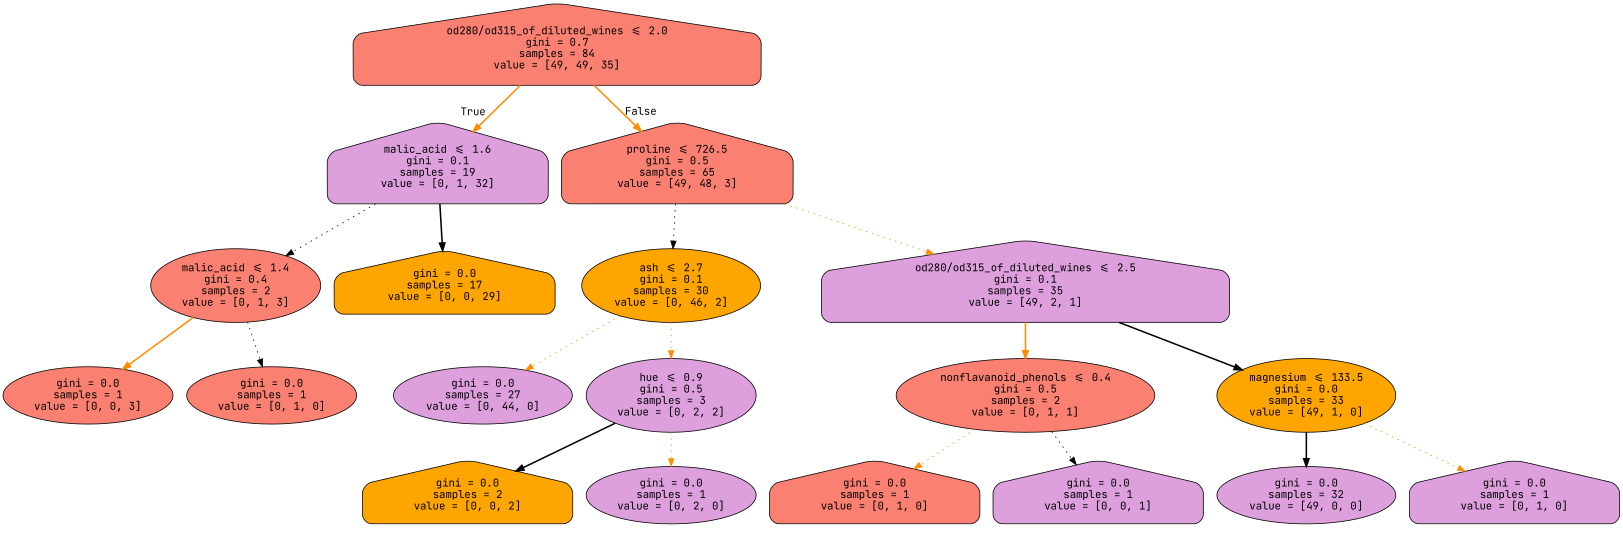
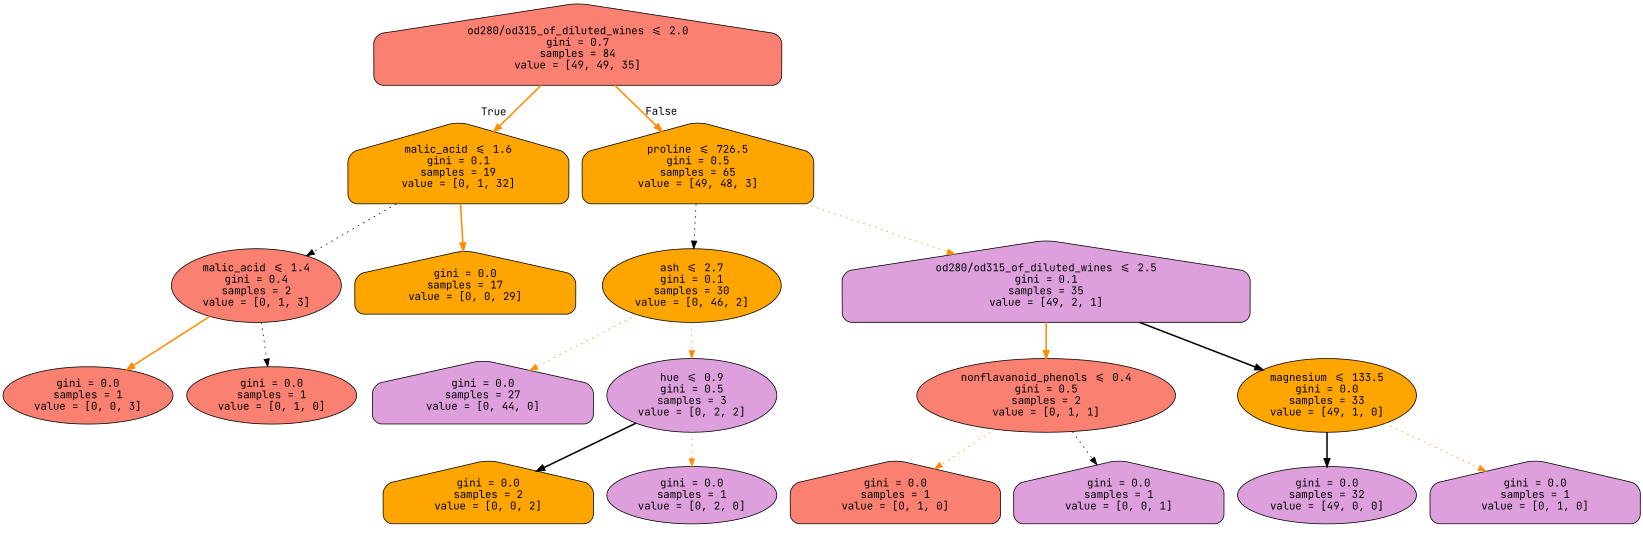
(438, 167) -> (458, 167)
(677, 167) -> (698, 167)
(441, 223) -> (462, 223)
(483, 395) -> (483, 395)
